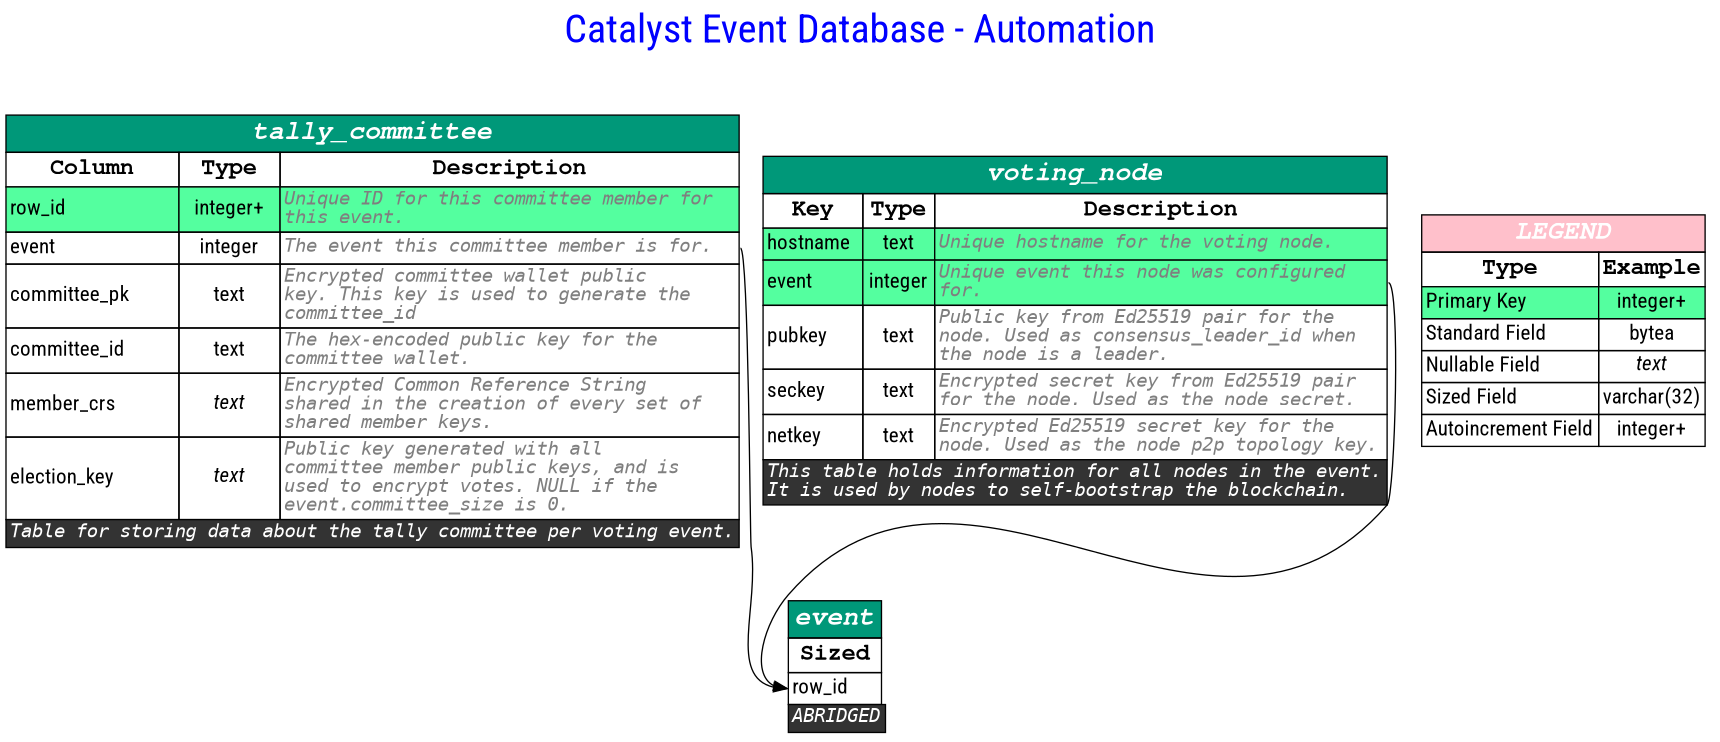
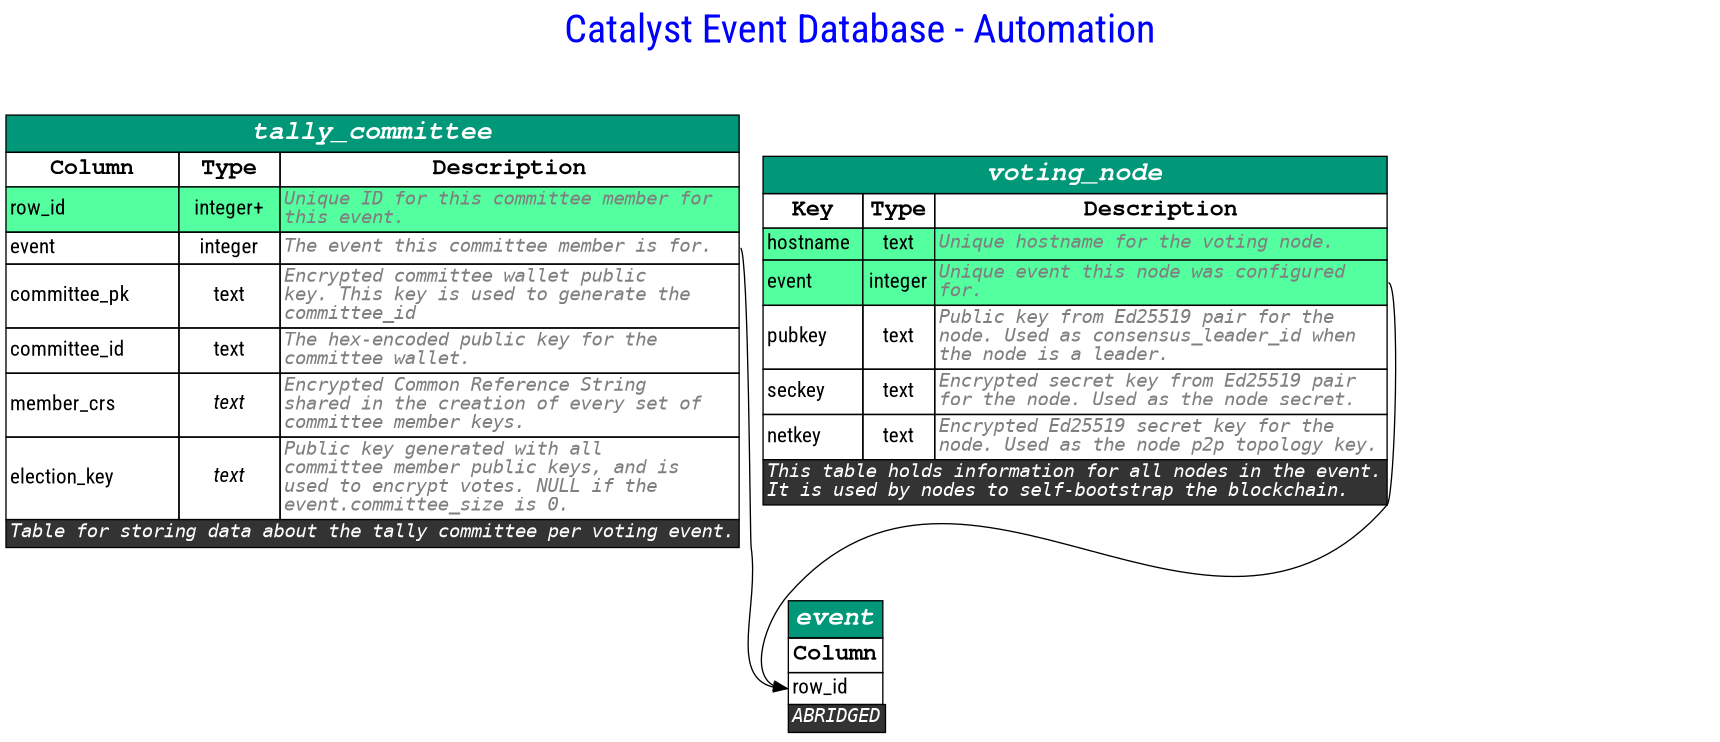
(1563, 331) -> none
(389, 422) -> (405, 422)
(835, 653) -> (836, 653)
